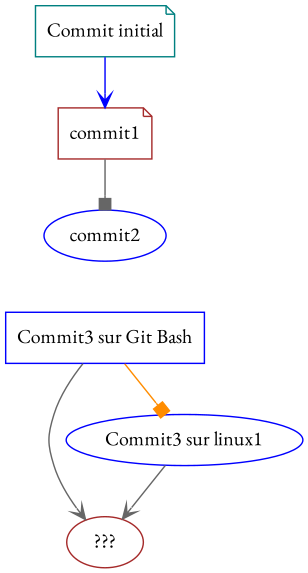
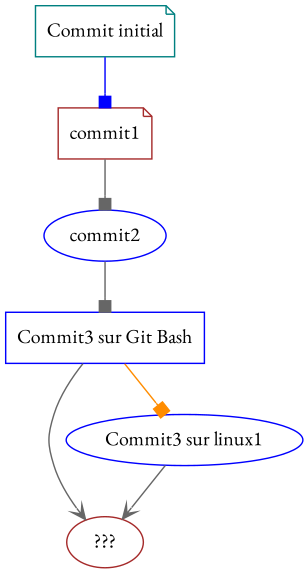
(105, 75) -> (105, 75)
none -> (105, 280)
